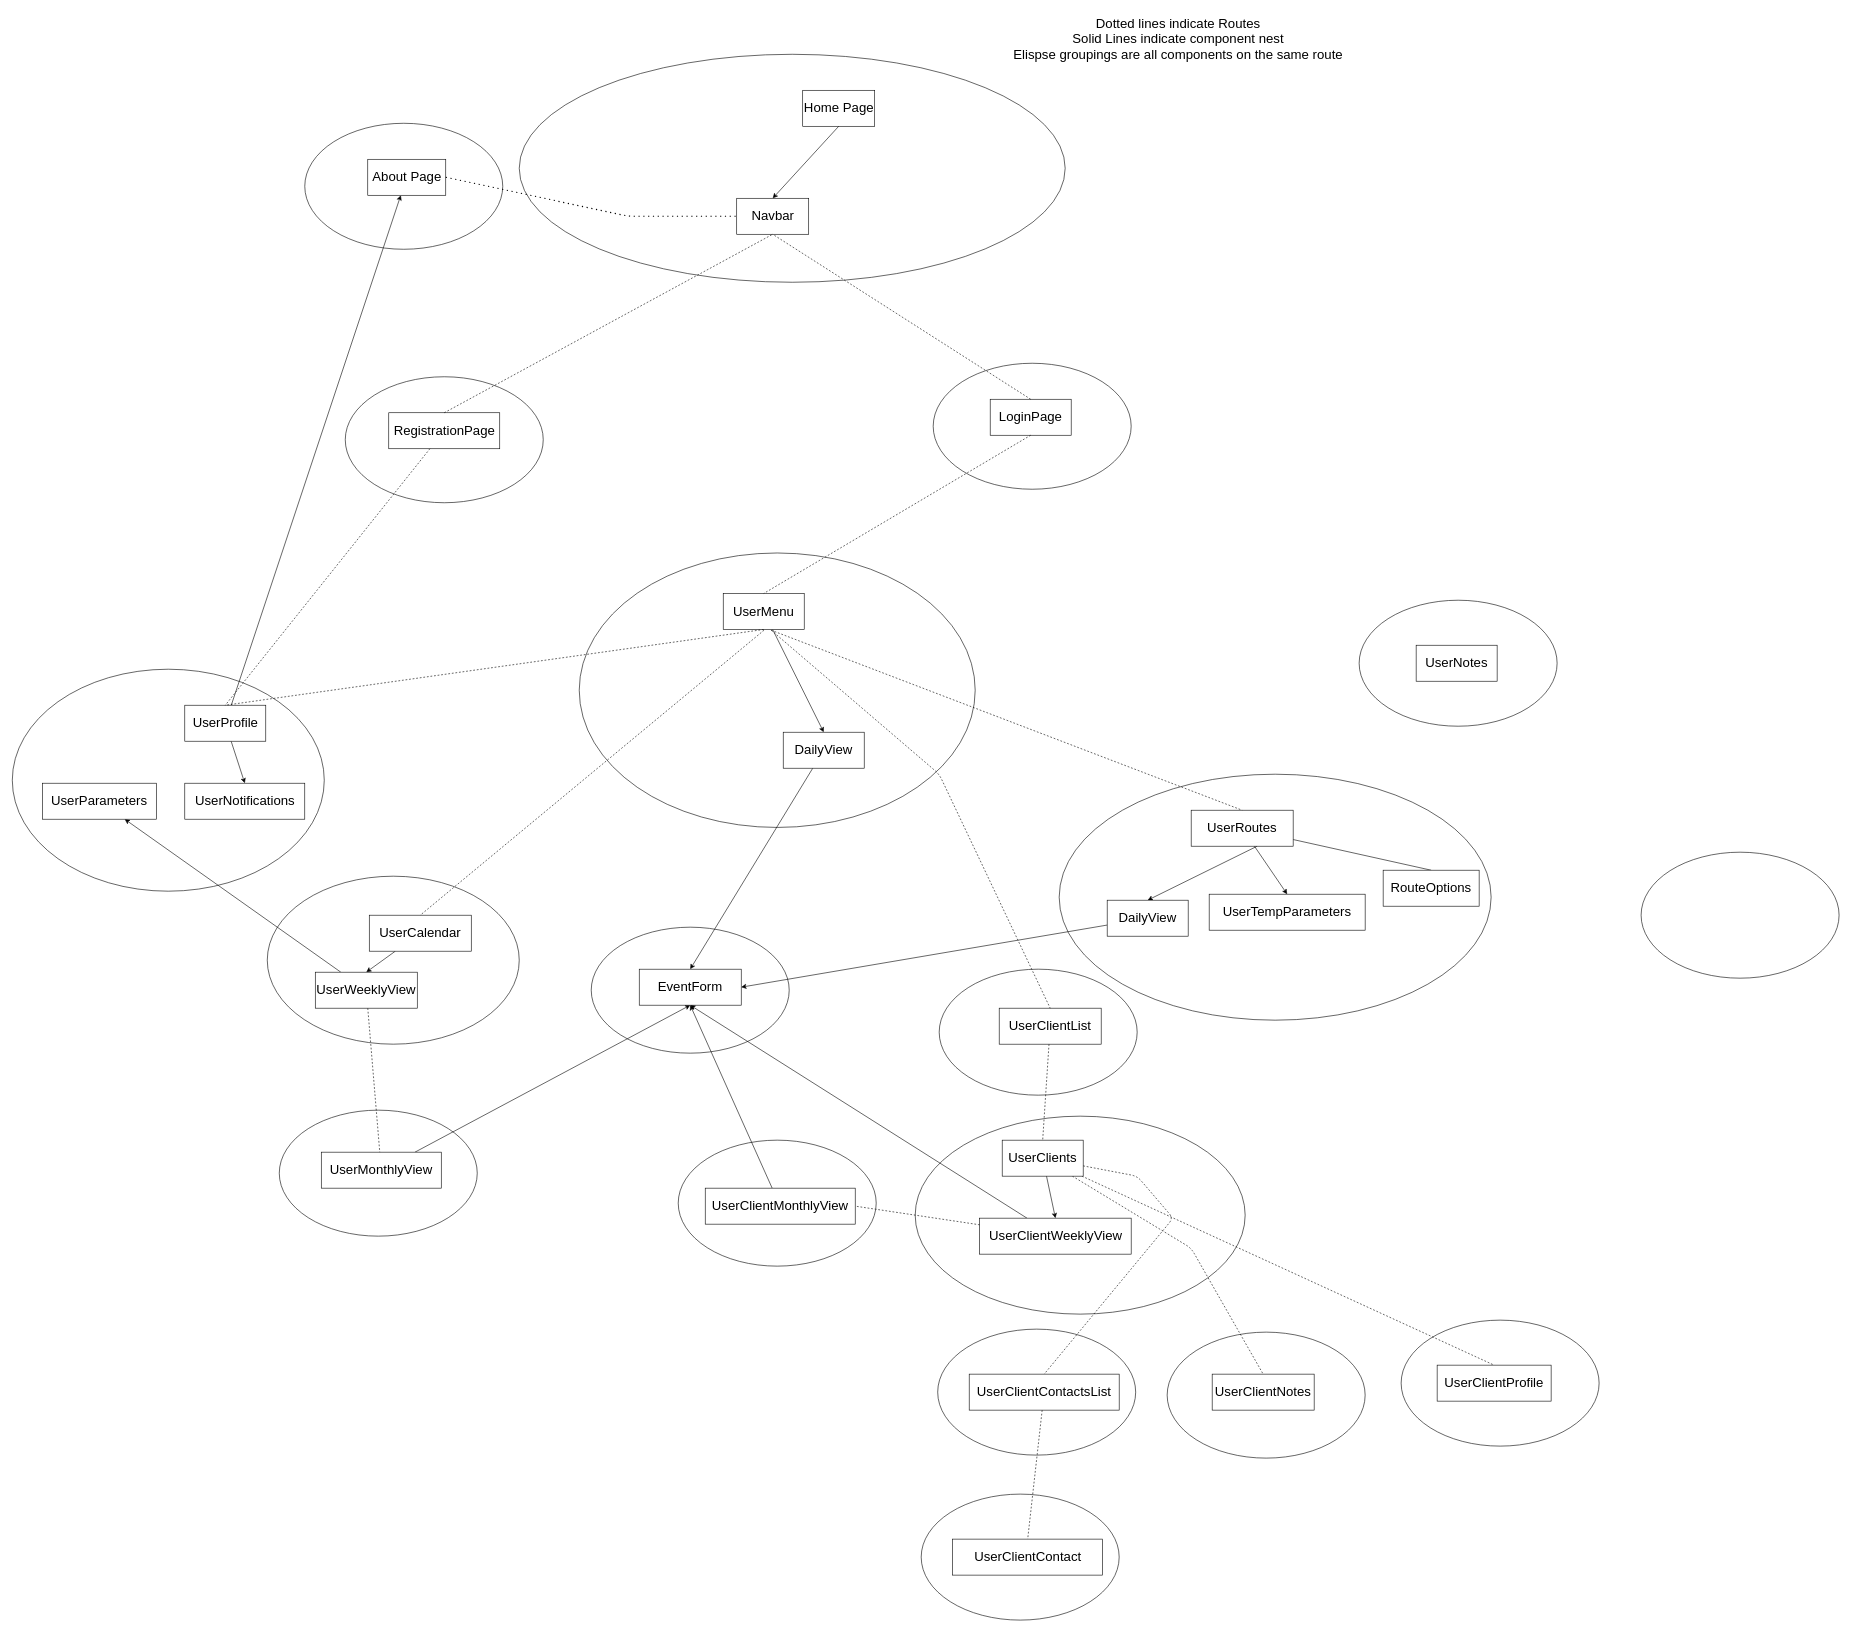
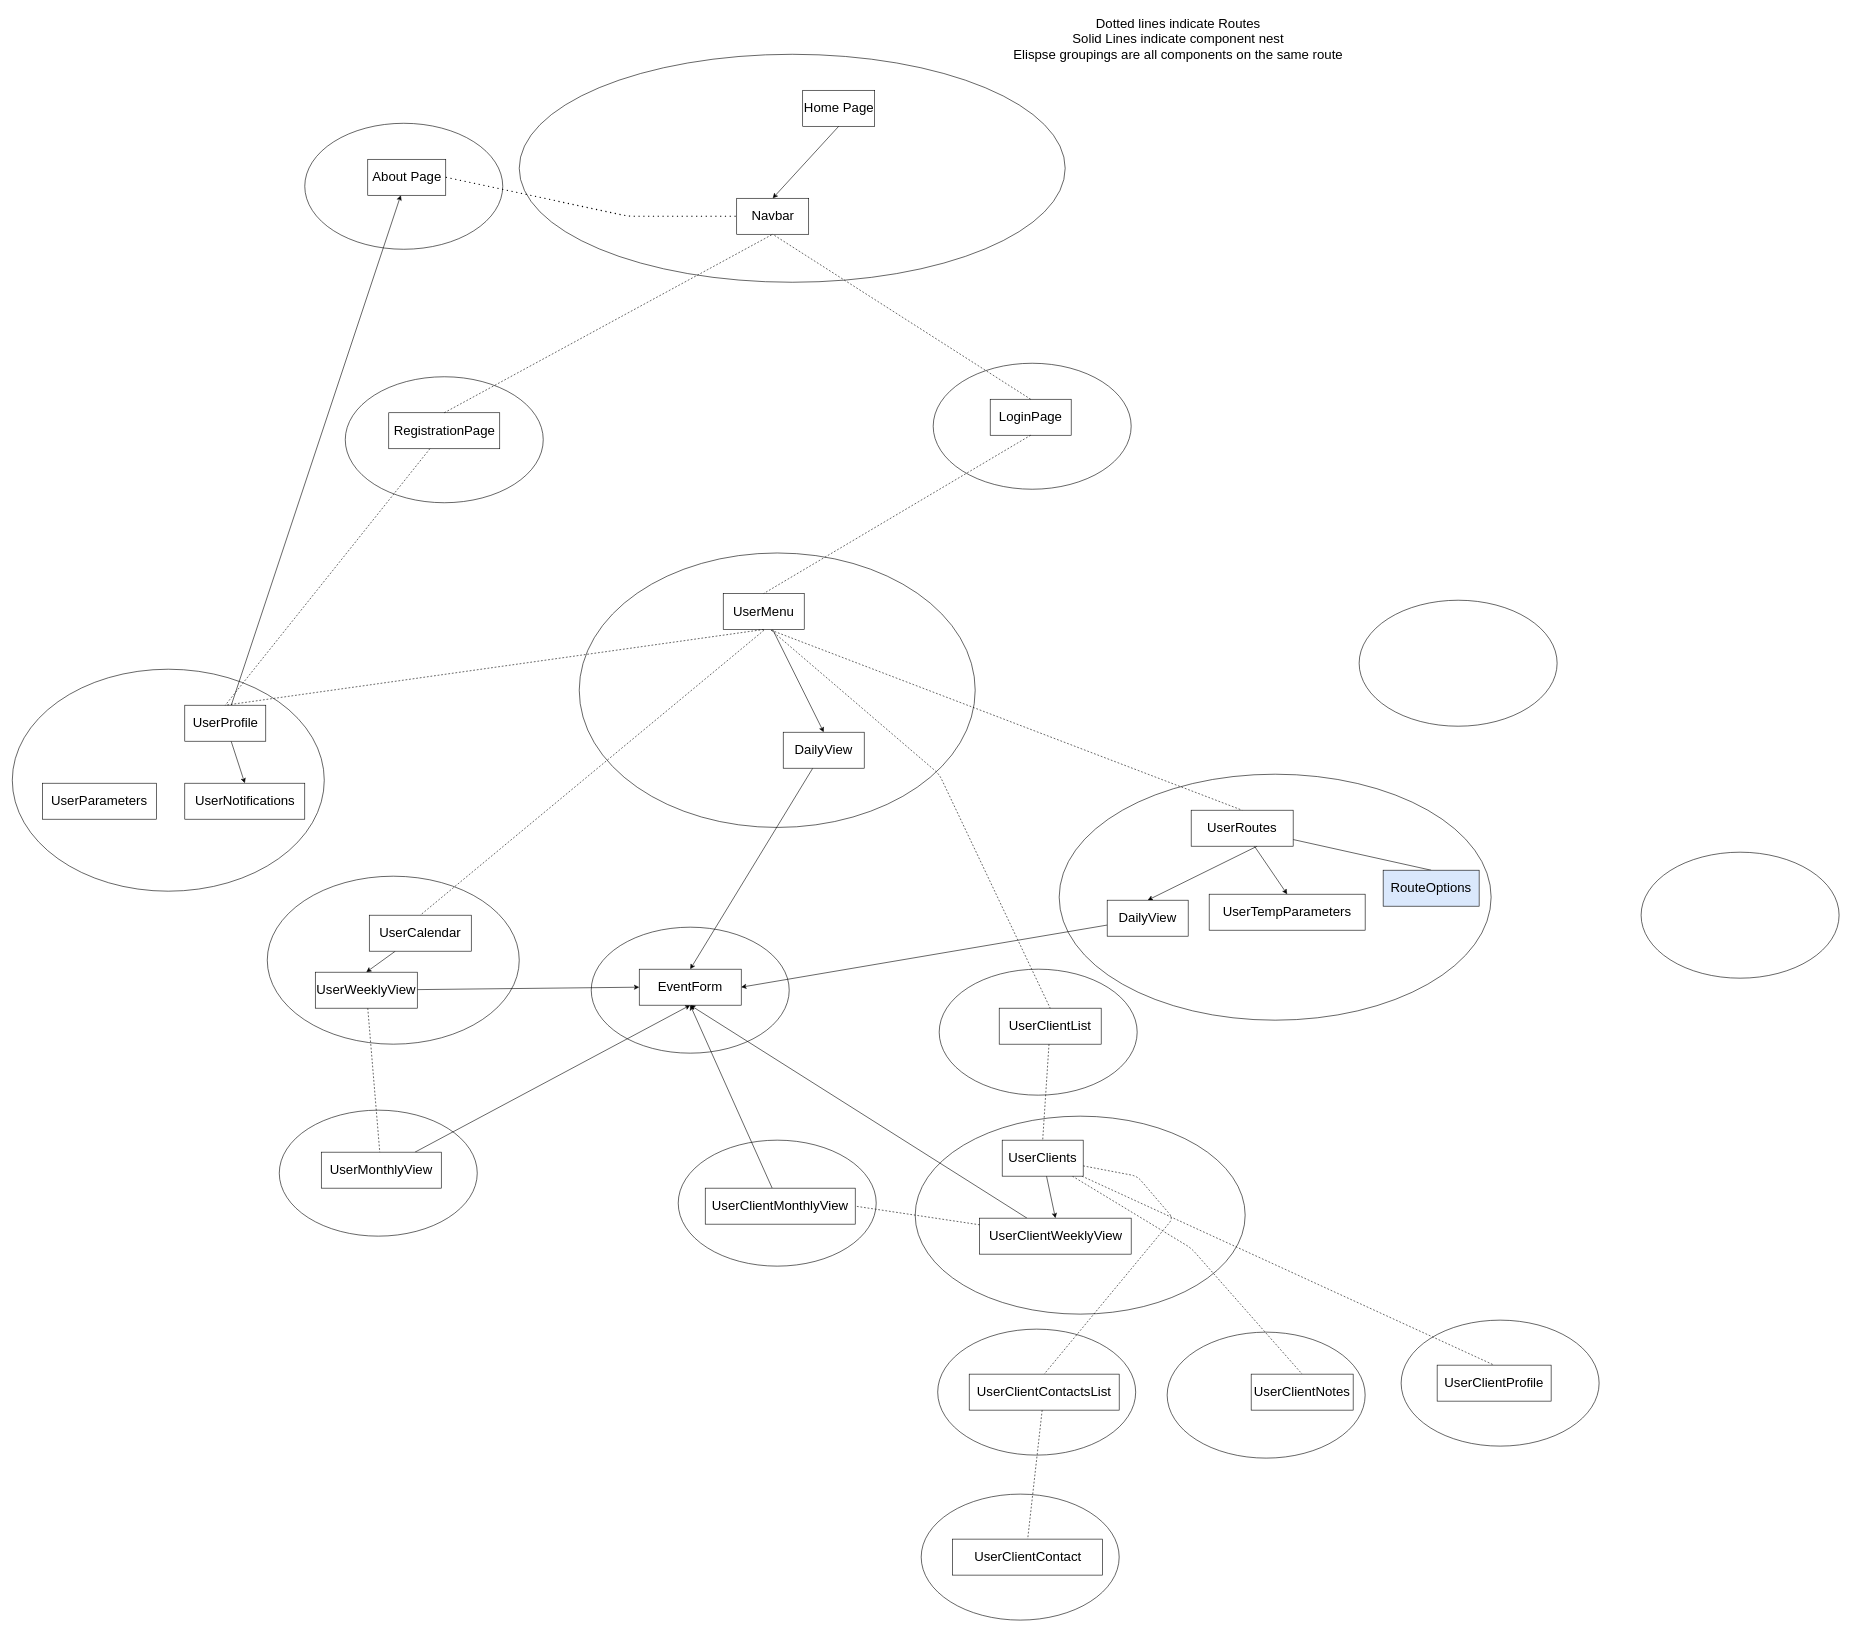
(1457, 663) -> none
(1431, 888) -> (1431, 888)
(234, 897) -> (614, 988)
(1263, 1392) -> (1302, 1392)
